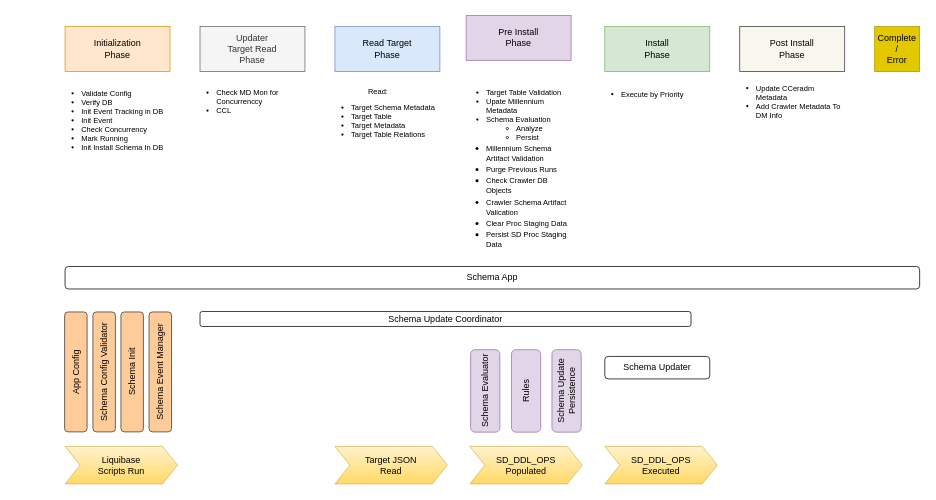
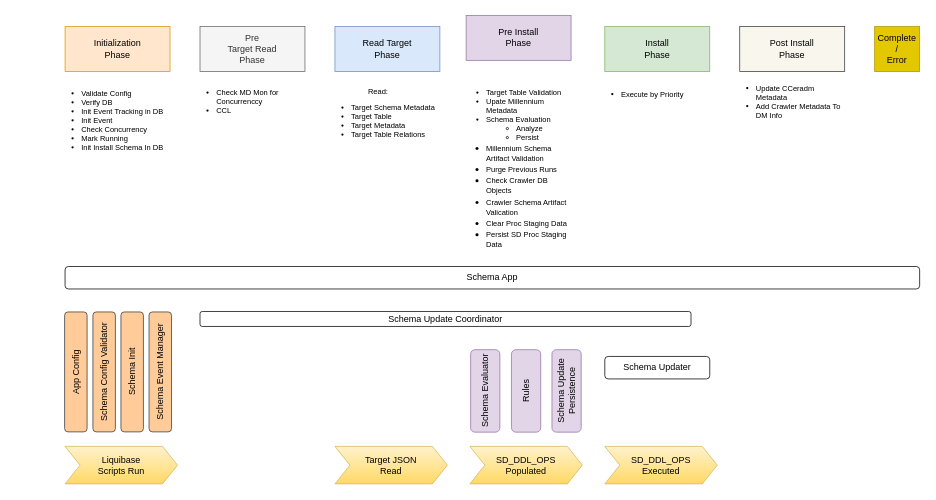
(252, 49) -> (252, 49)
